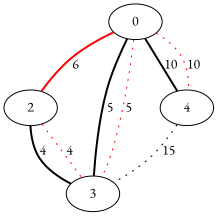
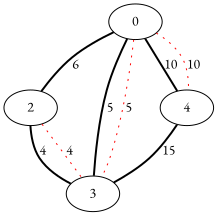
(73, 56) -> (73, 56)
(149, 158) -> (149, 158)
